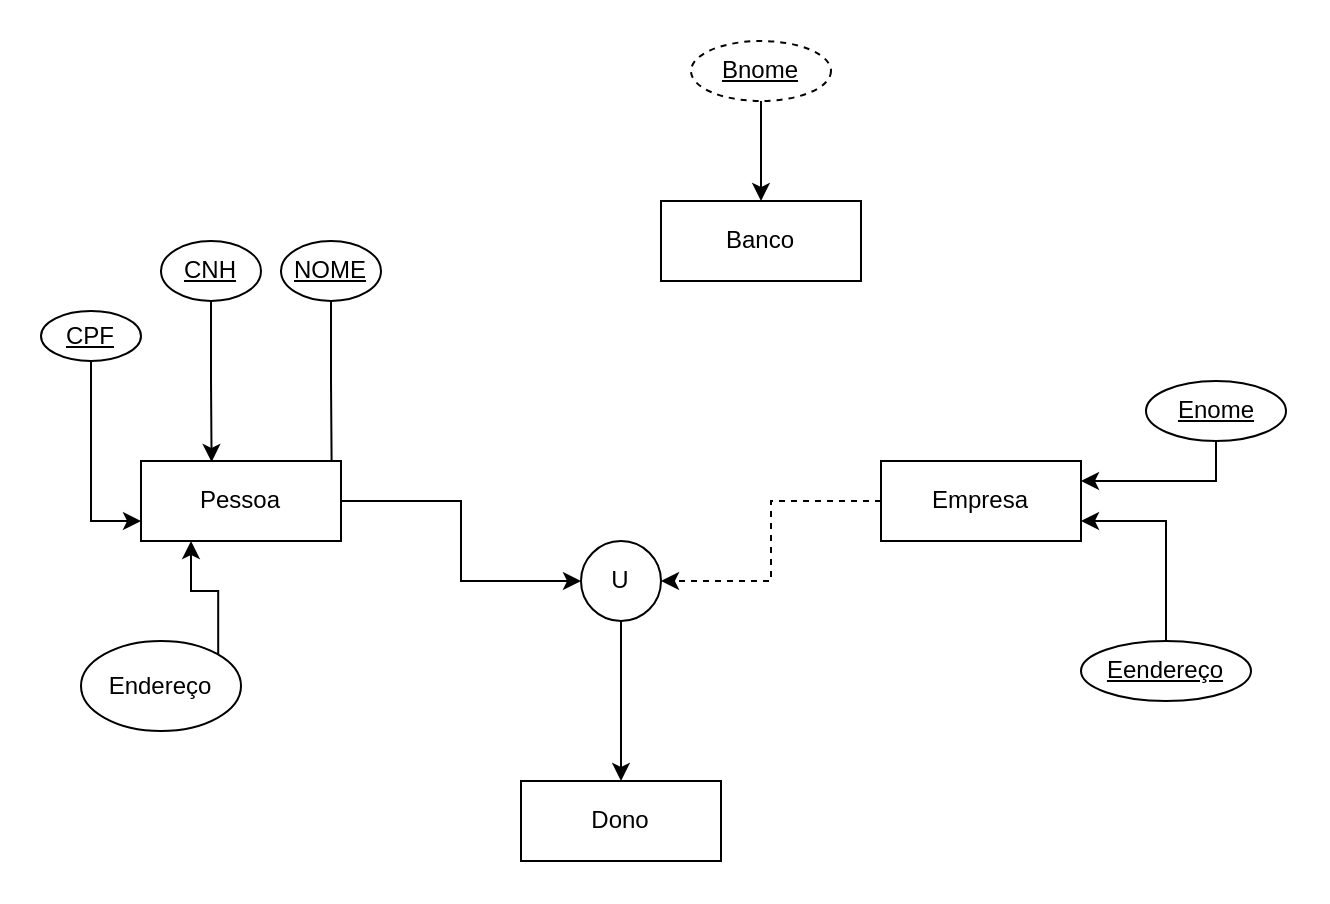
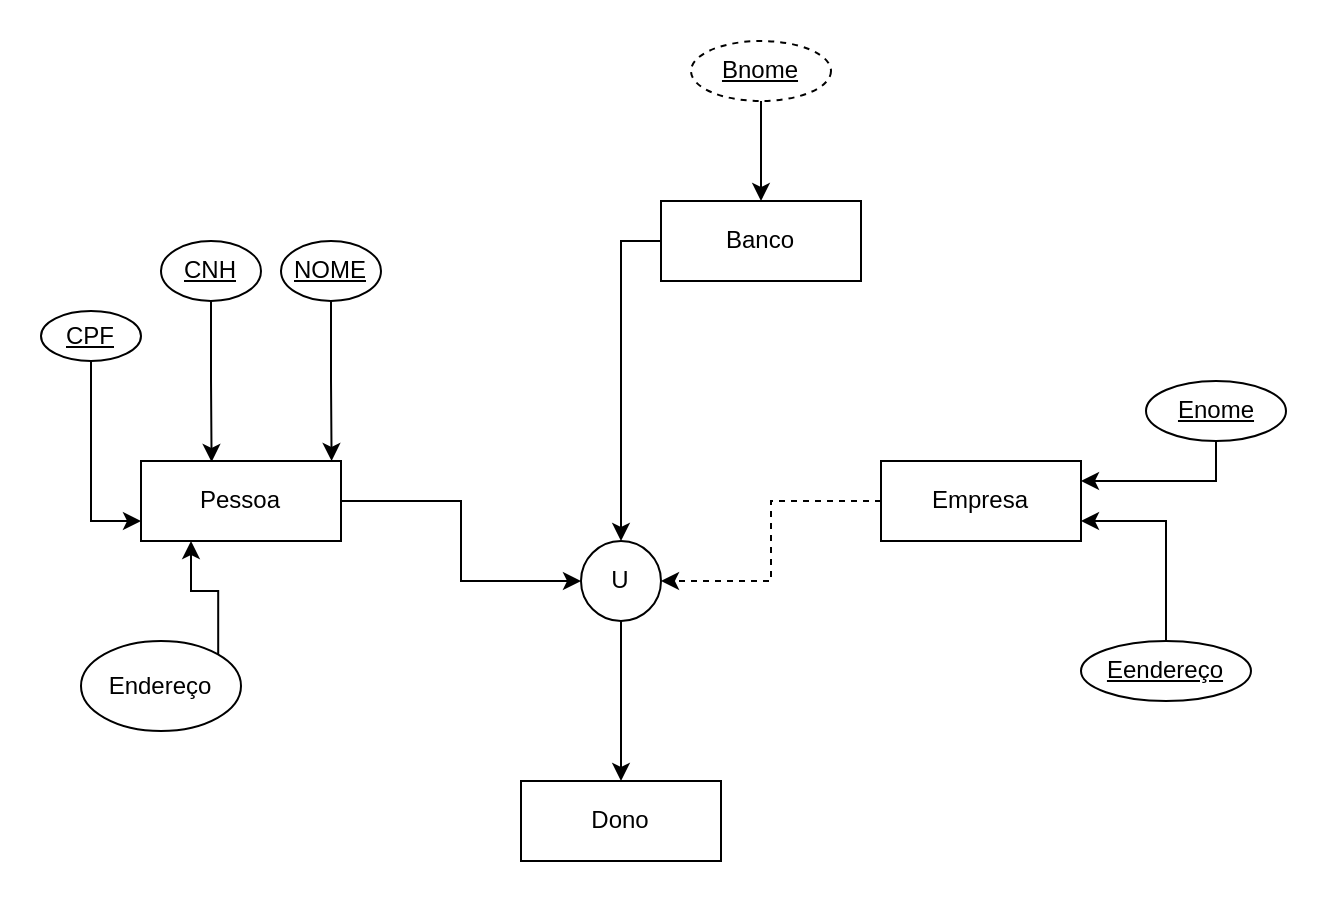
none -> (621, 364)
(332, 451) -> (331, 446)
